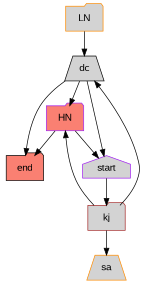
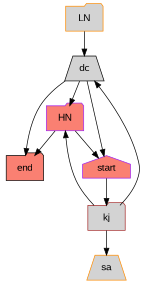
(107, 168) -> (107, 168)
